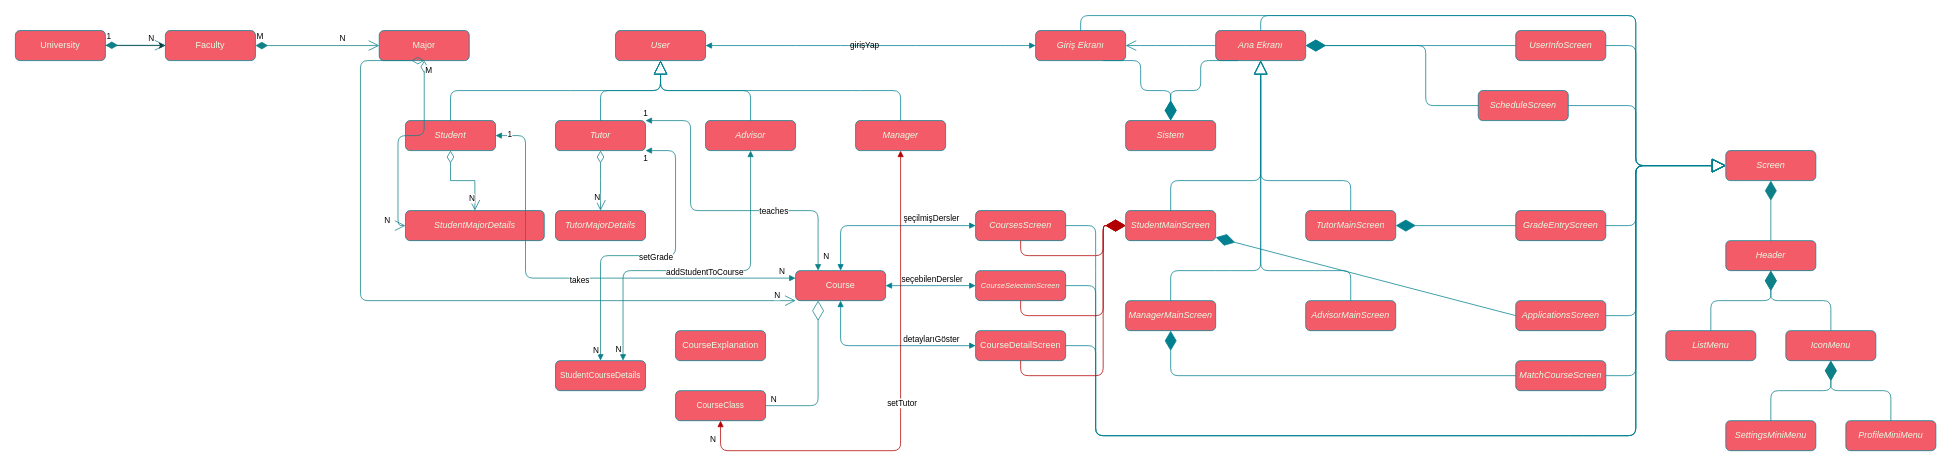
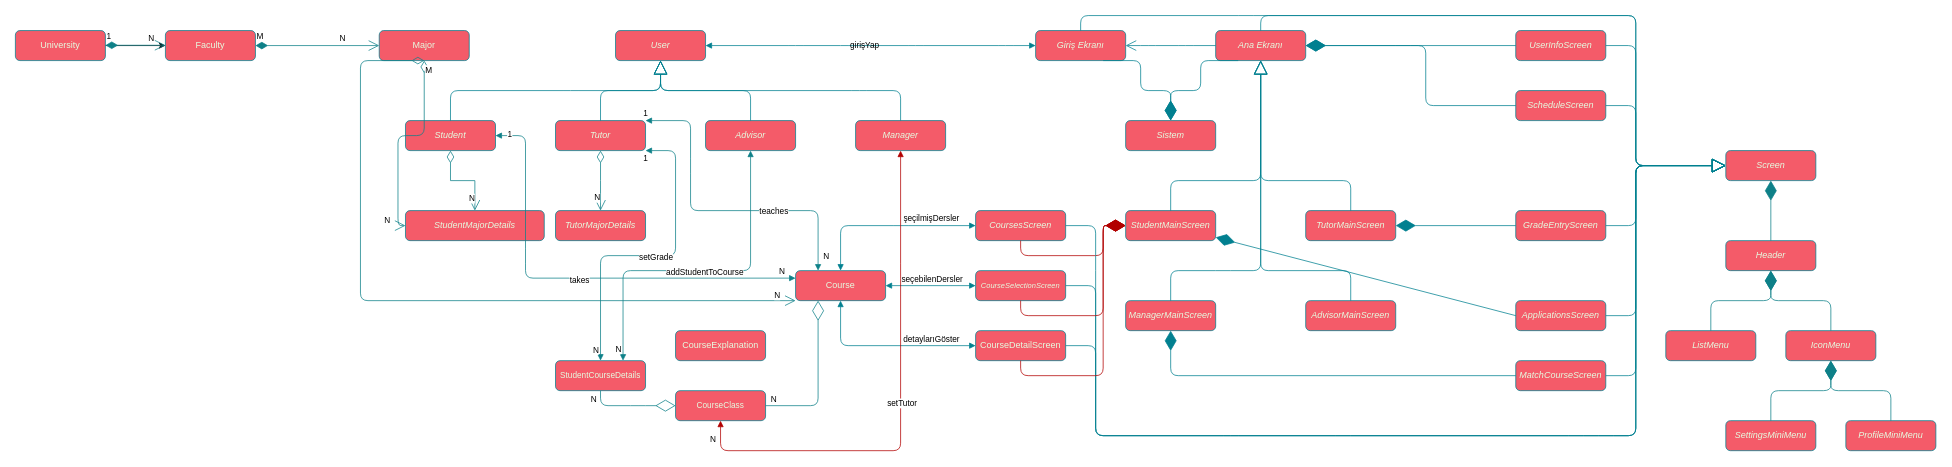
(1523, 105) -> (1560, 105)
none -> (620, 405)
